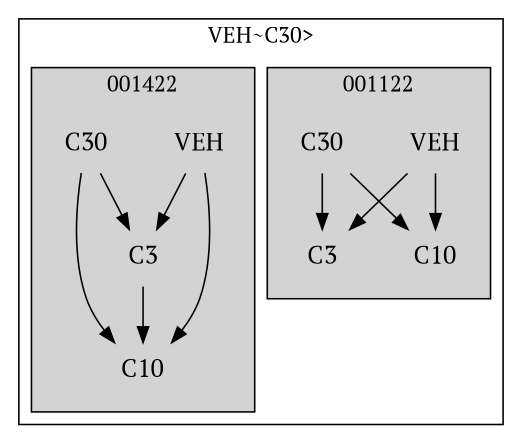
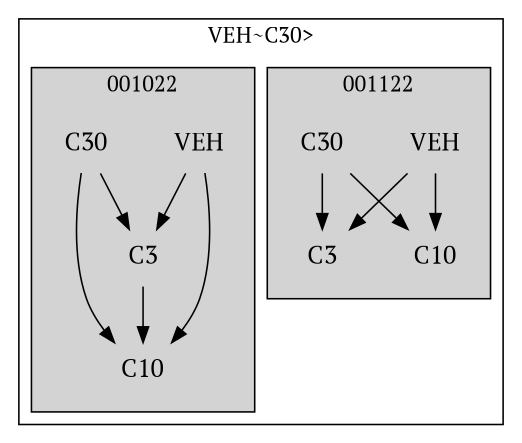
(143, 86) -> (143, 86)
